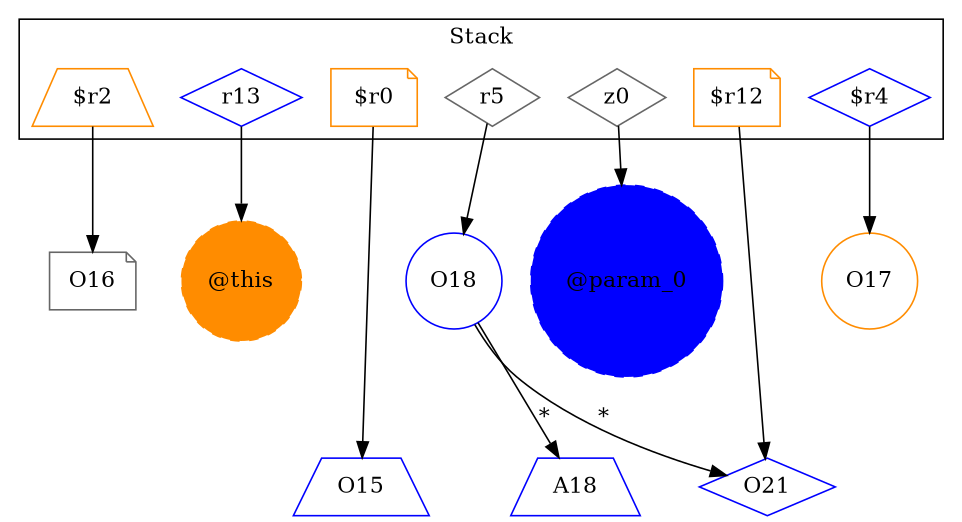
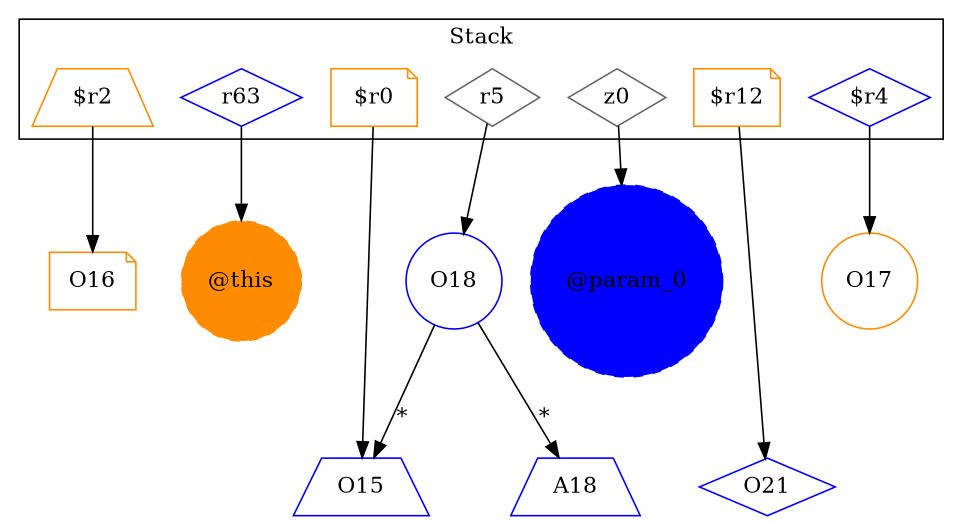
(241, 98) -> (241, 98)
(93, 281) -> (93, 281)
(579, 418) -> (408, 384)
